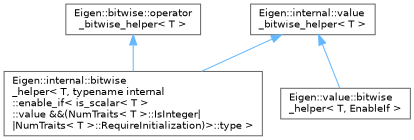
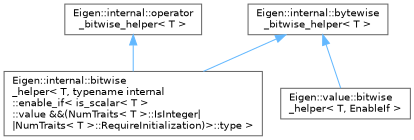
(133, 19) -> (133, 19)
(313, 19) -> (318, 19)
